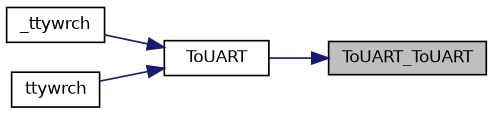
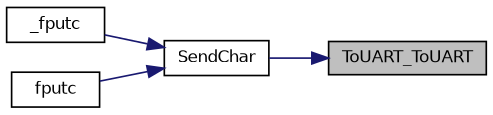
(56, 25) -> (56, 25)
(217, 58) -> (217, 58)
(56, 90) -> (56, 90)
